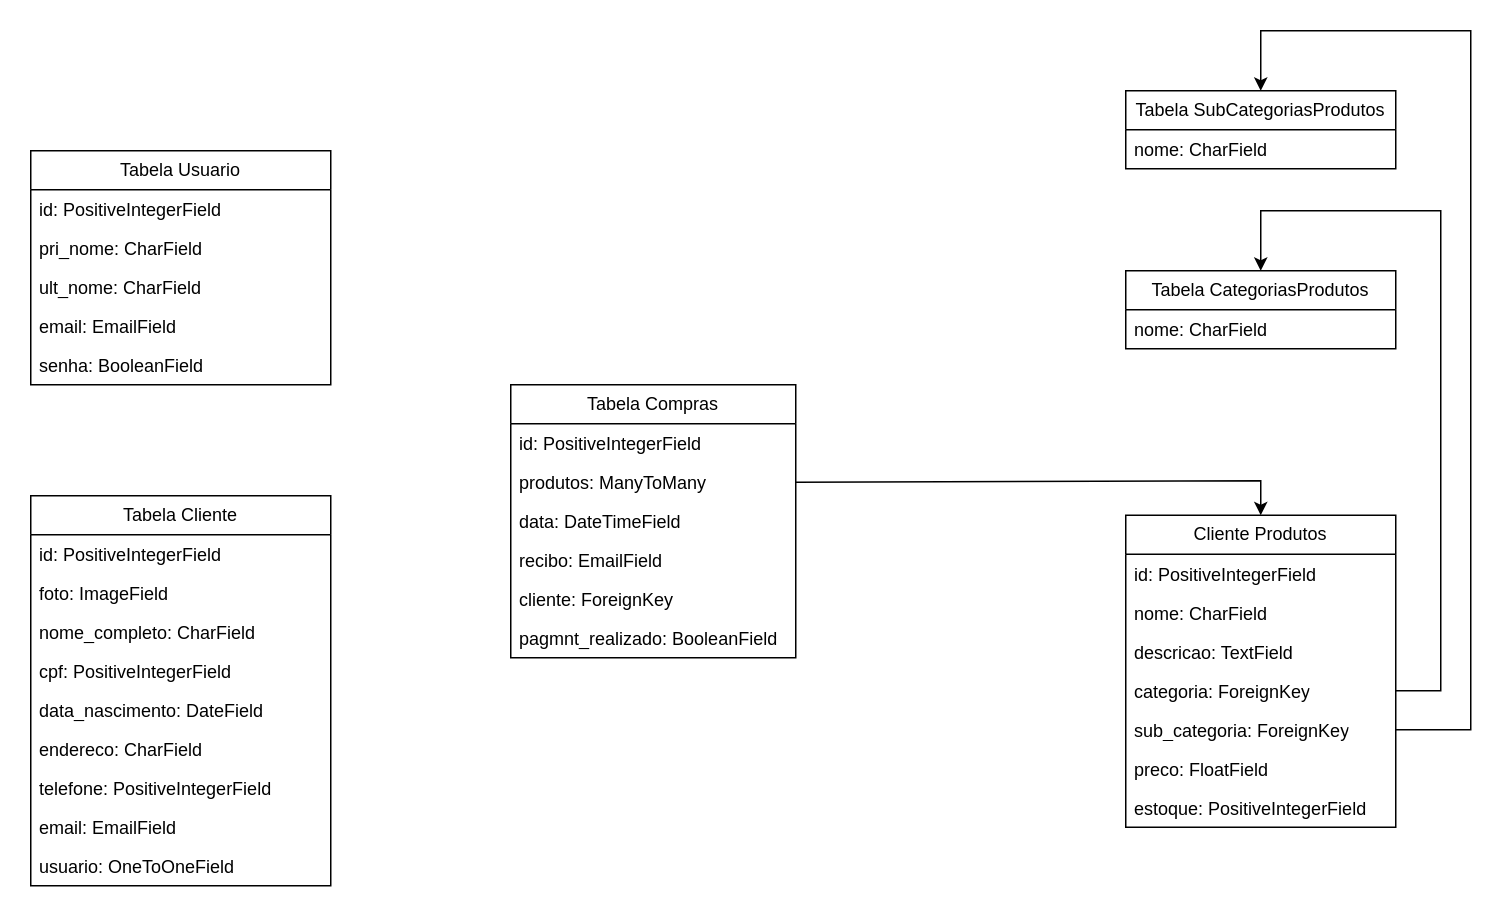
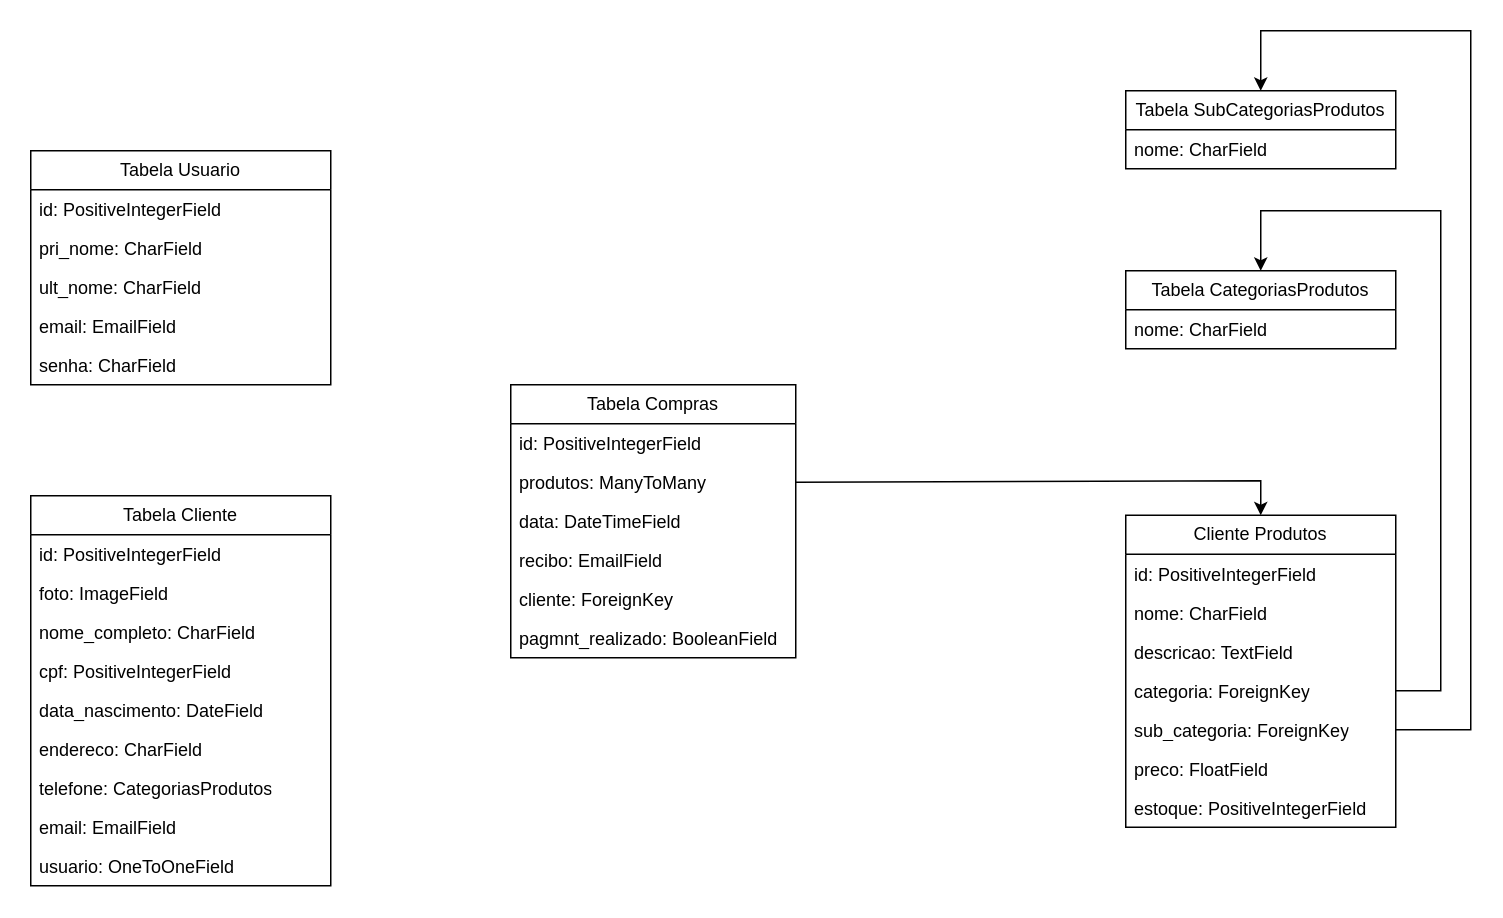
(124, 367) -> (111, 367)
(175, 790) -> (172, 790)
